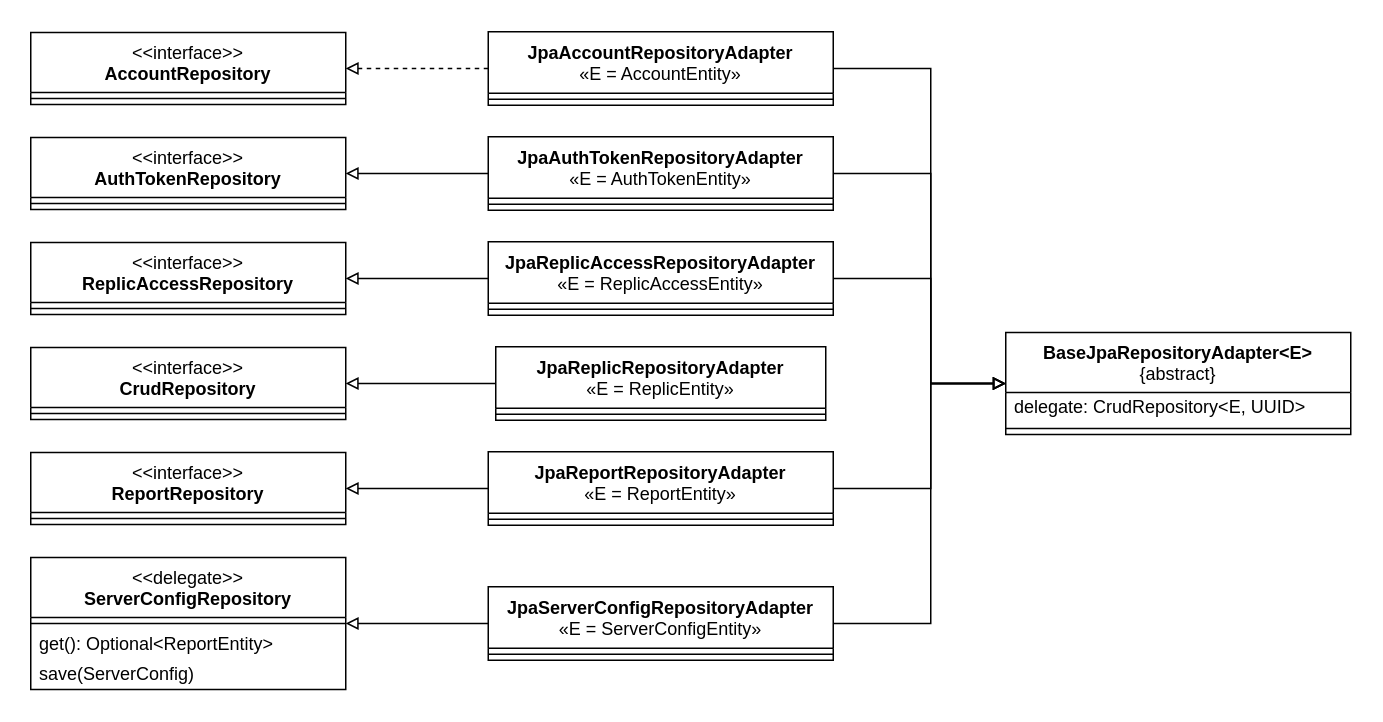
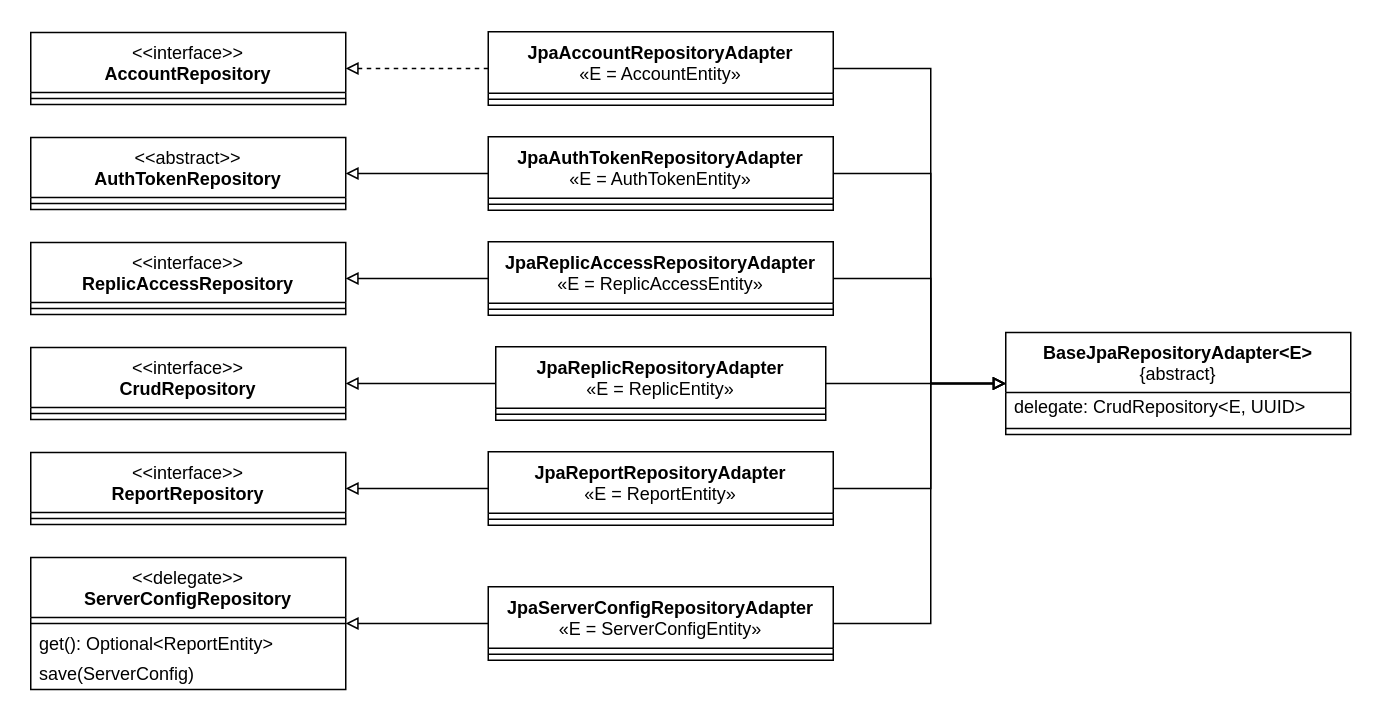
(188, 169) -> (188, 169)
none -> (876, 383)
